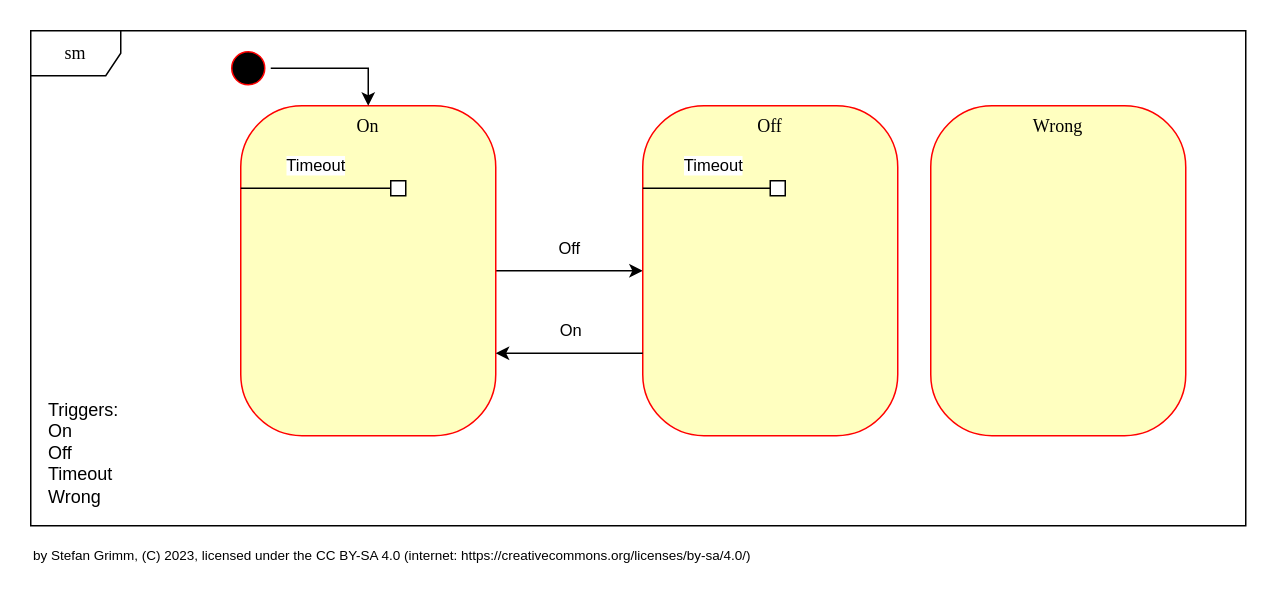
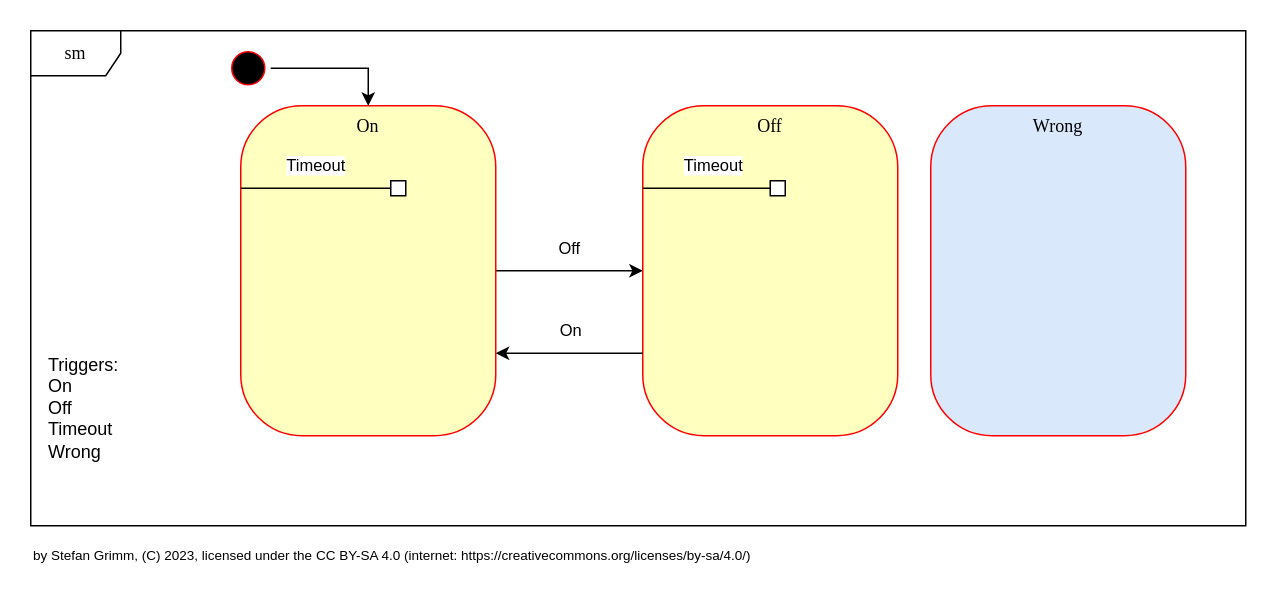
(1058, 271) -> (1058, 271)
(121, 428) -> (121, 383)
